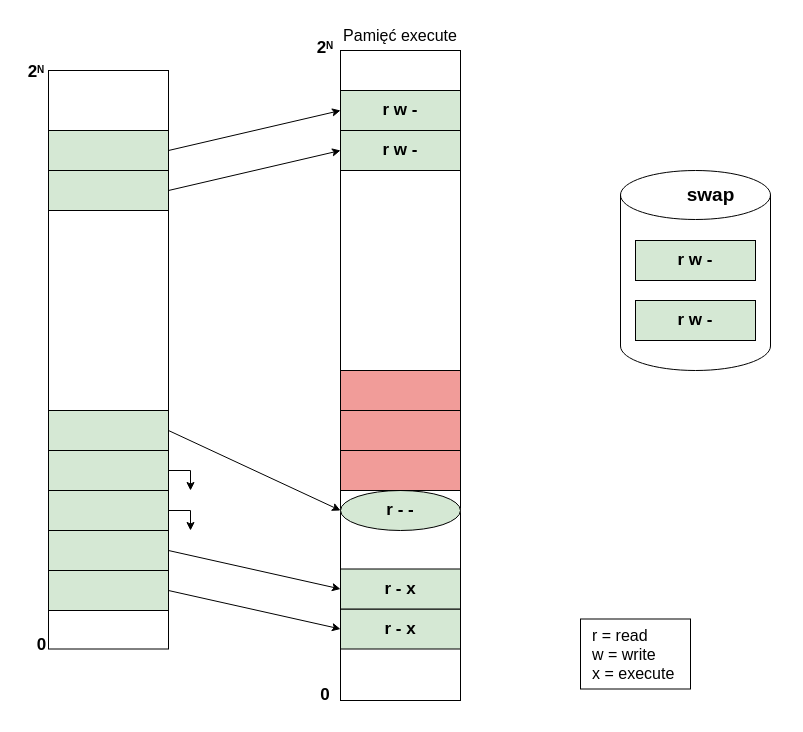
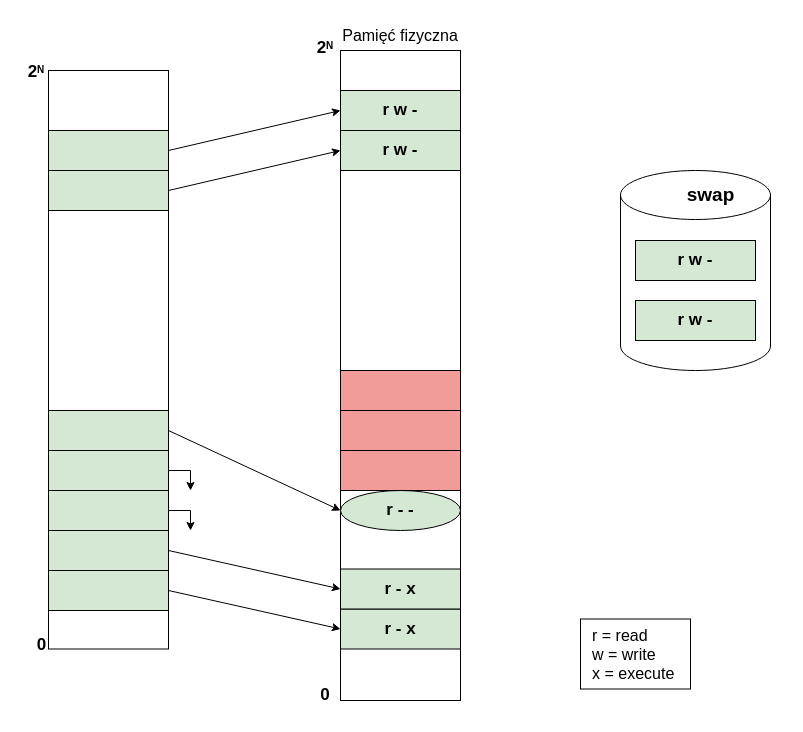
(401, 36) -> (401, 36)
